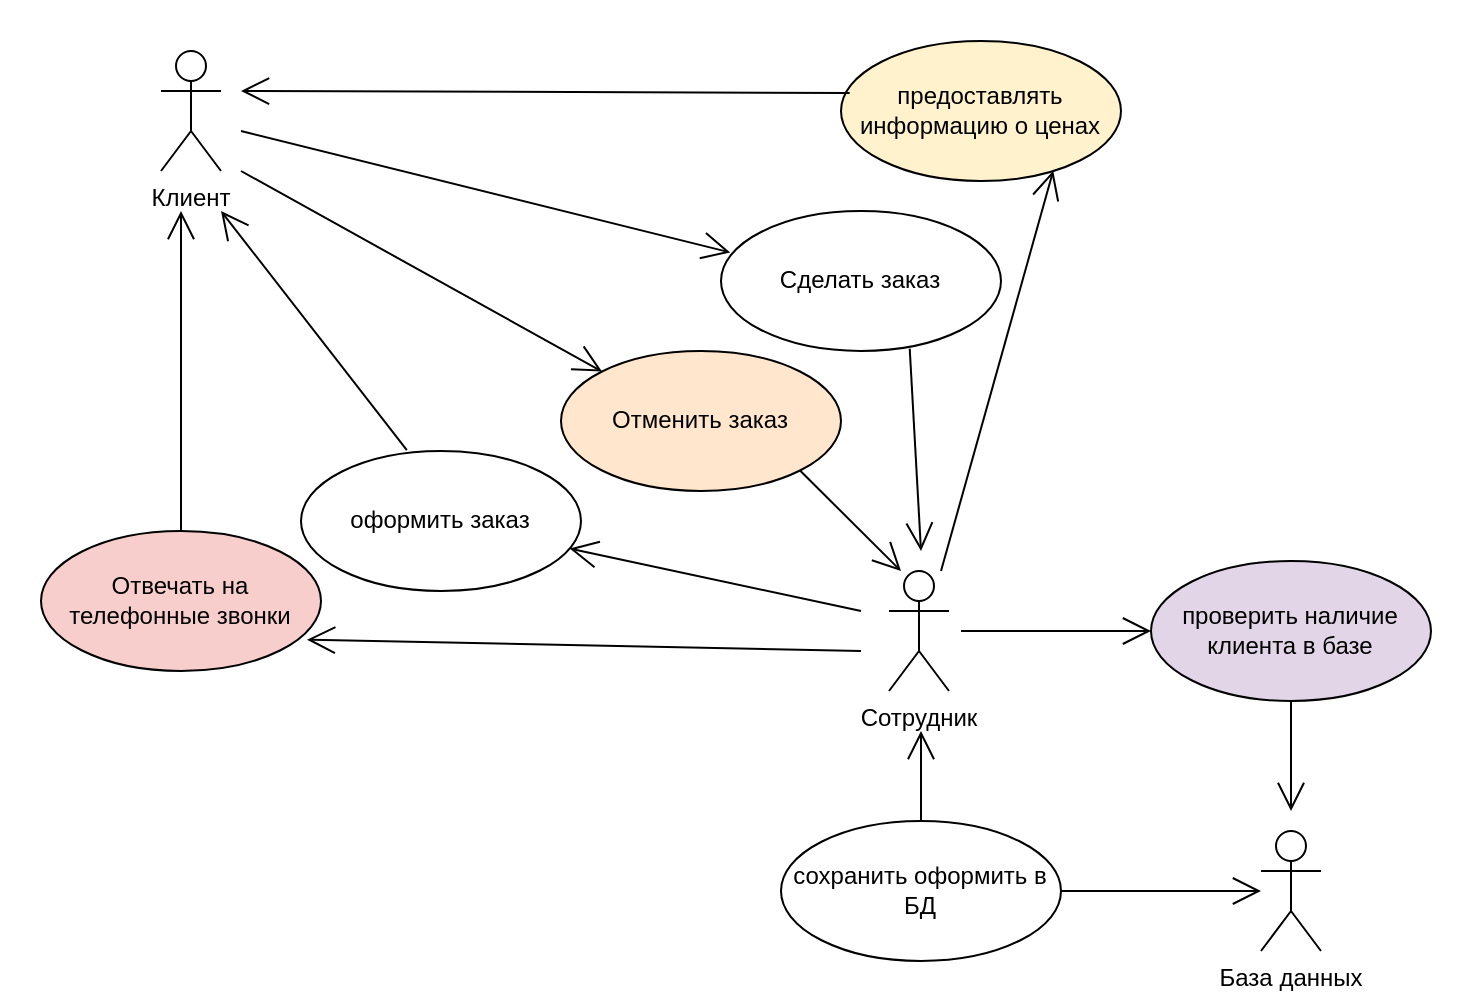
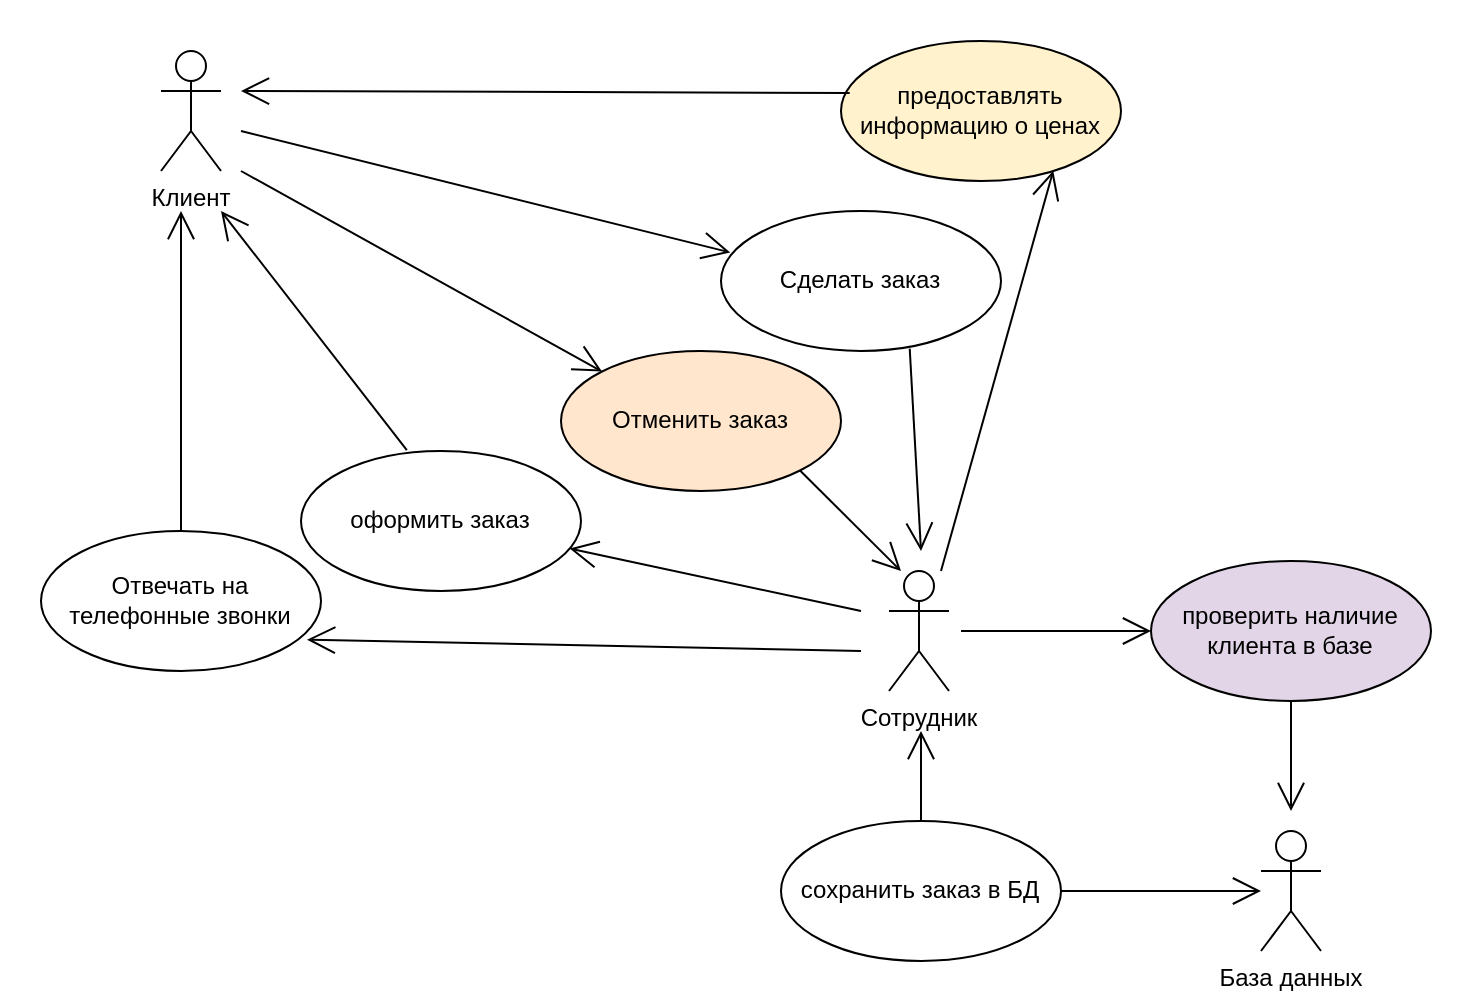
(181, 601) -> (181, 601)
(921, 891) -> (921, 891)
